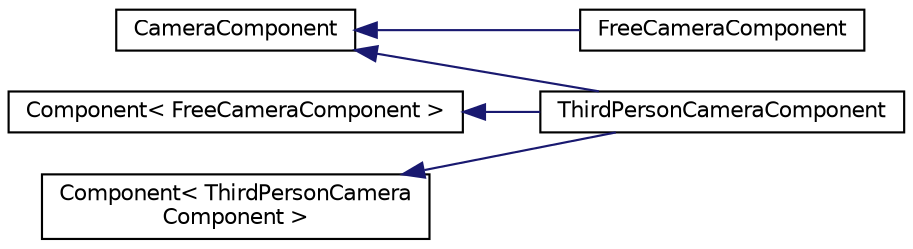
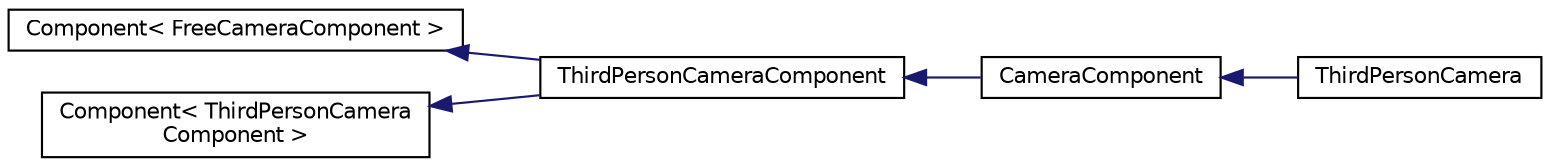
(722, 30) -> (1420, 78)
(488, 73) -> (954, 78)
